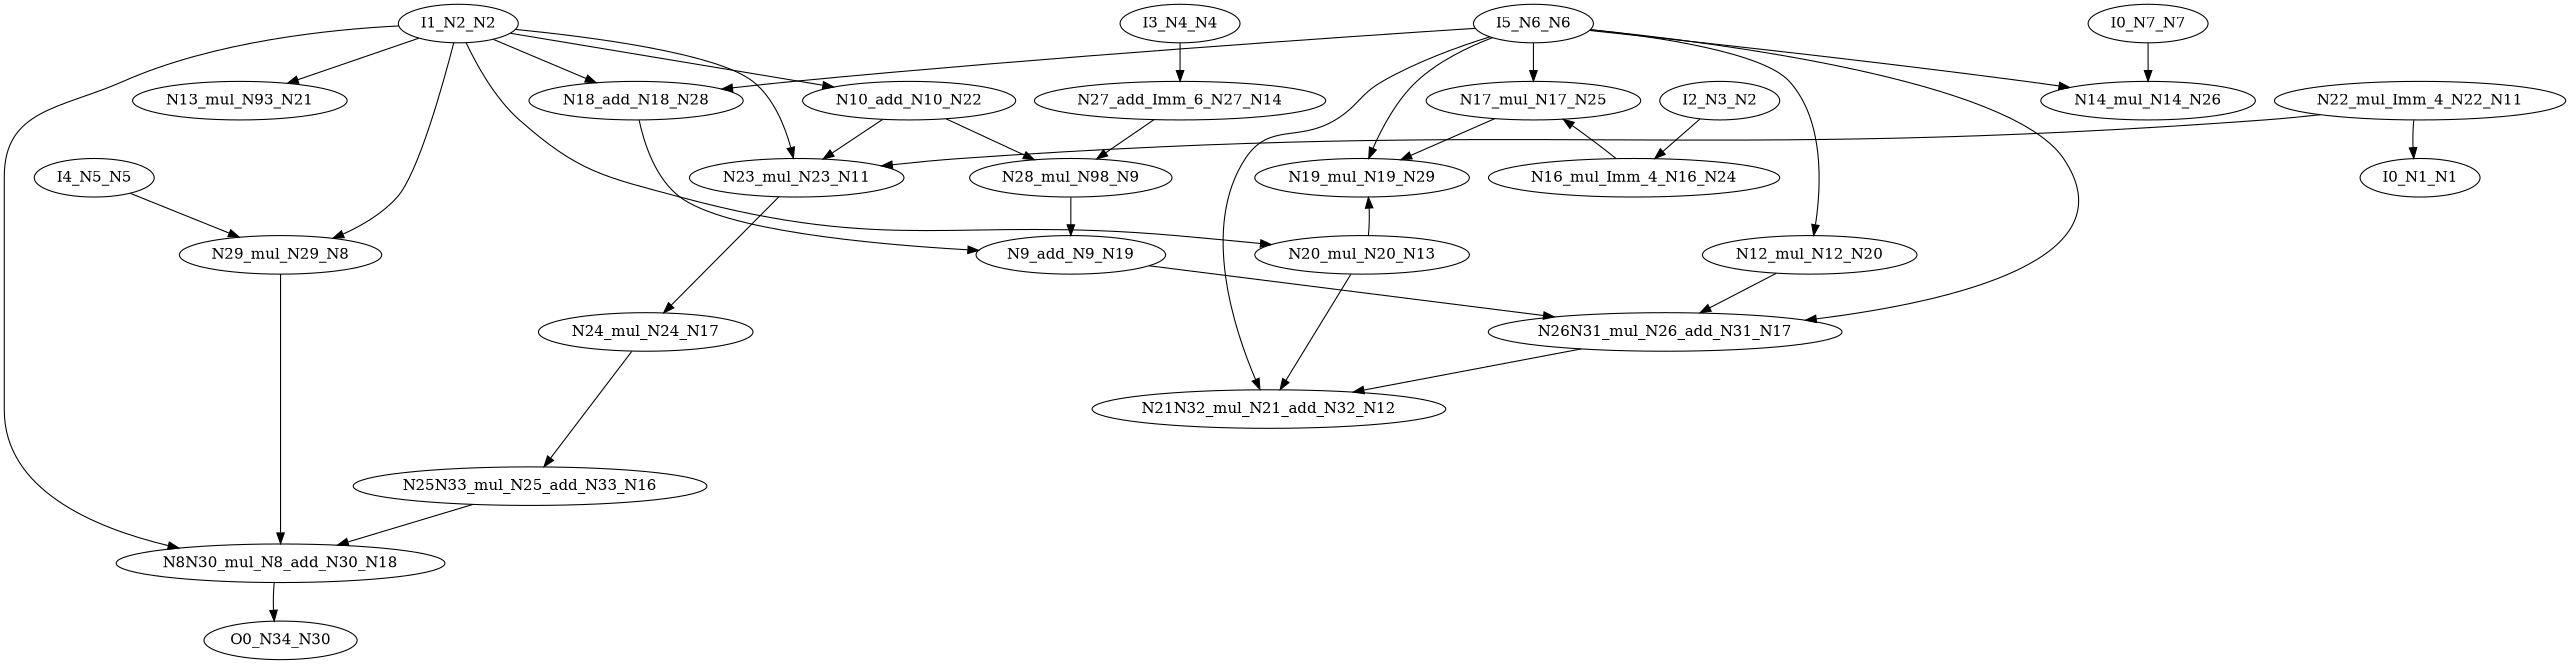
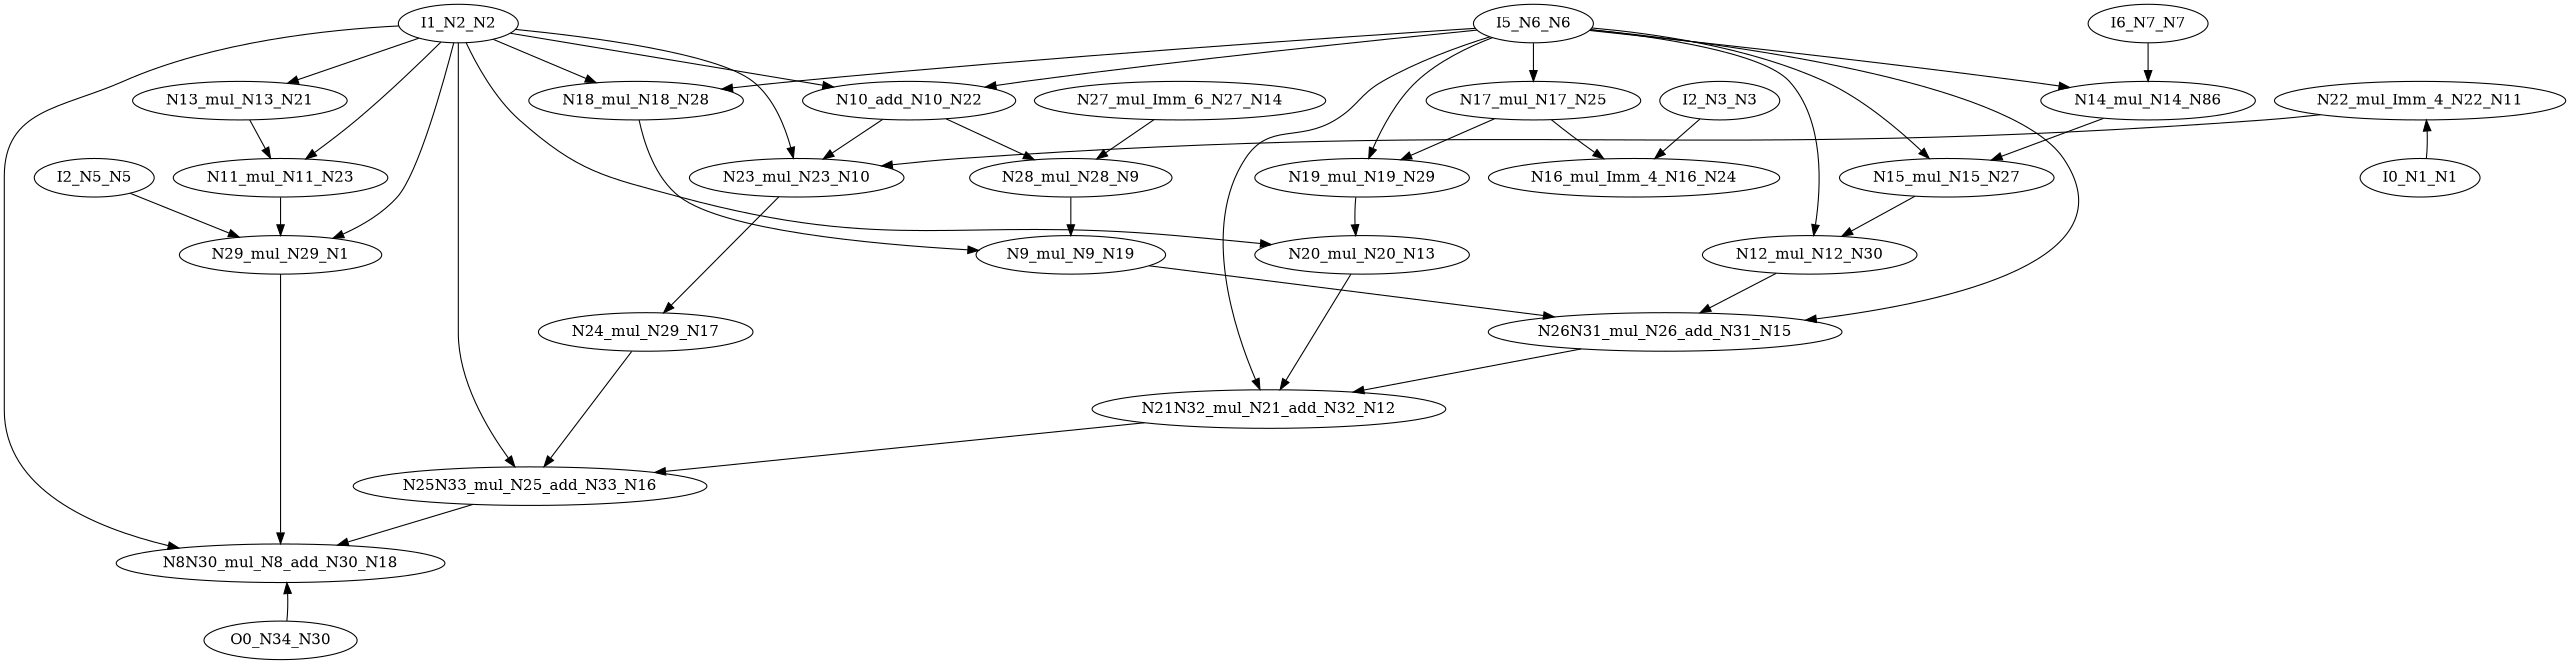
(1180, 24) -> none
(2148, 24) -> (2148, 24)
none -> (1236, 56)
(240, 101) -> (240, 101)
(636, 101) -> (636, 101)
(1180, 101) -> (1180, 101)
(1720, 101) -> (1720, 101)
(2148, 101) -> (2148, 101)
(2413, 134) -> (2427, 145)
(1601, 147) -> (1569, 133)
(94, 178) -> (94, 178)
none -> (281, 178)
(797, 178) -> (797, 178)
(1071, 178) -> (1071, 178)
none -> (1947, 178)
(1369, 222) -> (1355, 211)
(281, 255) -> (281, 255)
(1071, 255) -> (1071, 255)
(1810, 255) -> (1810, 255)
none -> (458, 256)
(646, 332) -> (646, 332)
(1665, 332) -> (1665, 332)
none -> (905, 447)
(273, 597) -> (288, 607)
